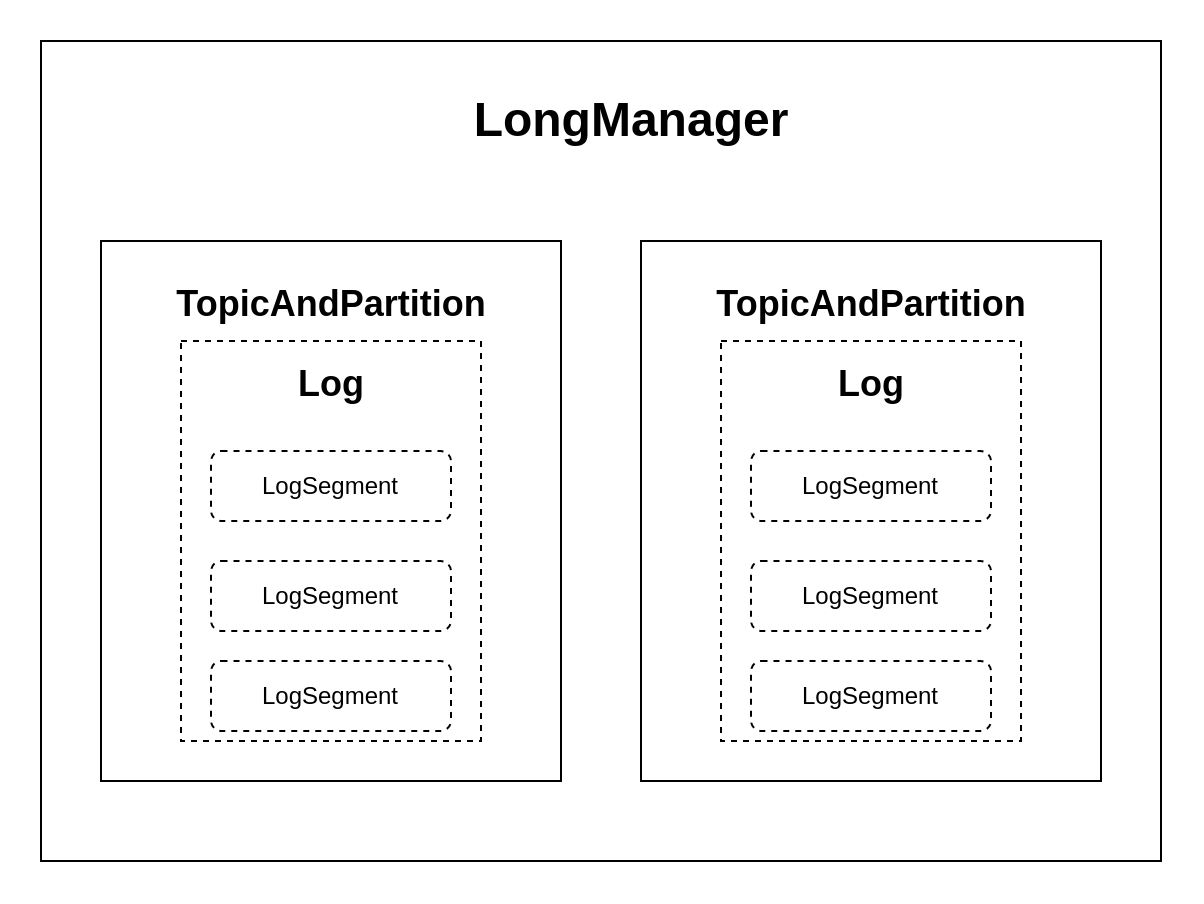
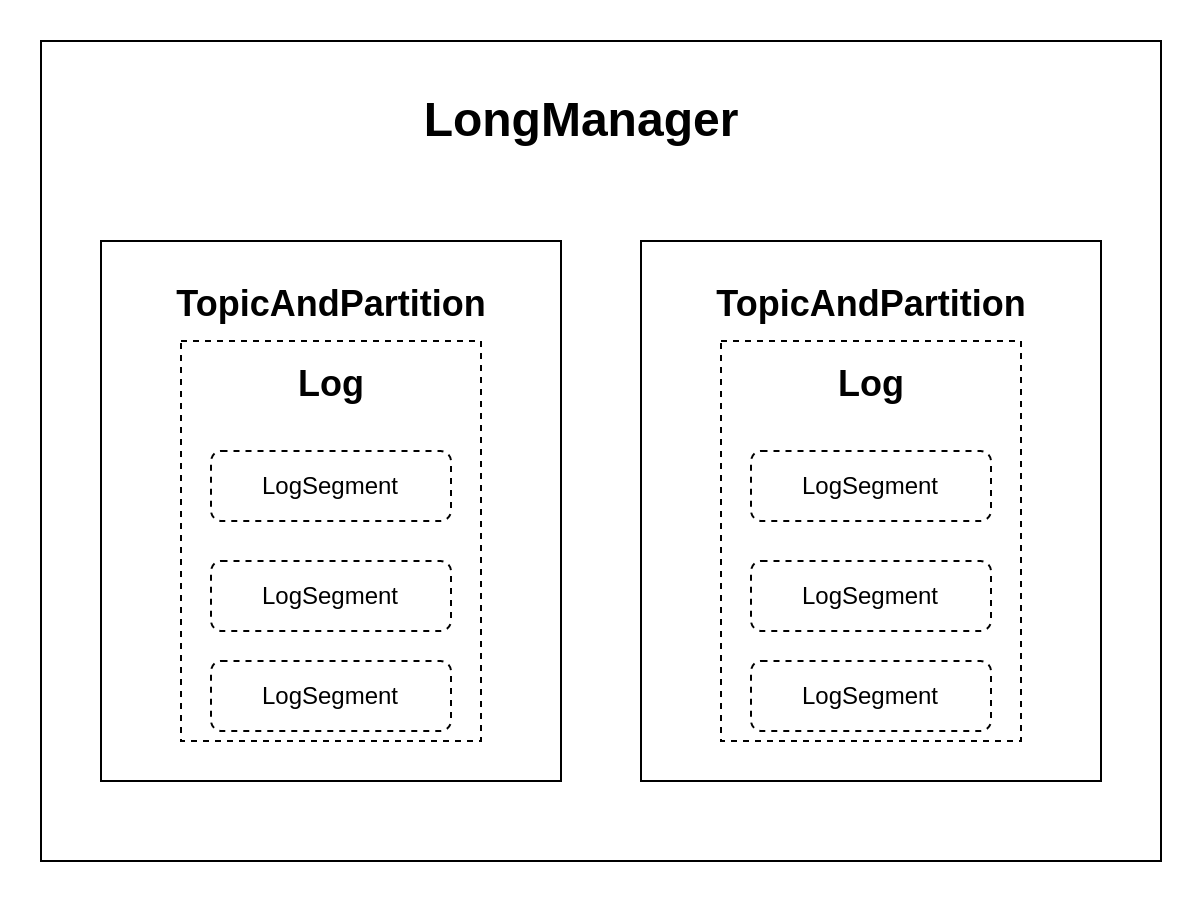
(631, 121) -> (581, 121)
